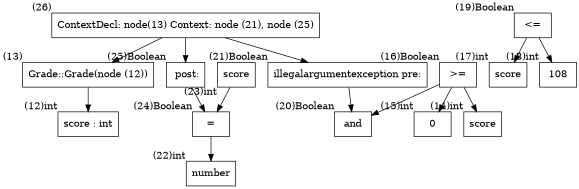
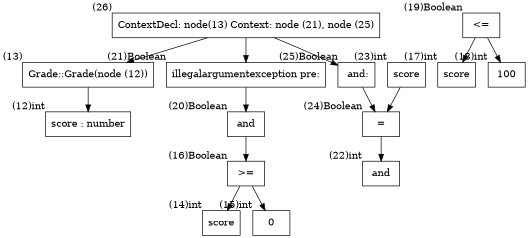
(186, 75) -> (356, 75)
(558, 75) -> (507, 75)
(409, 98) -> (246, 146)
(88, 124) -> (88, 124)
(211, 174) -> (381, 174)
